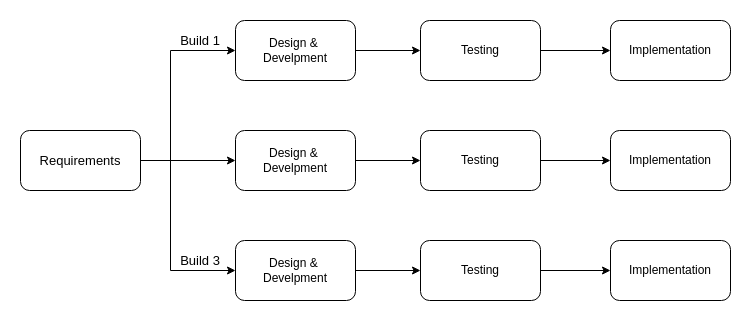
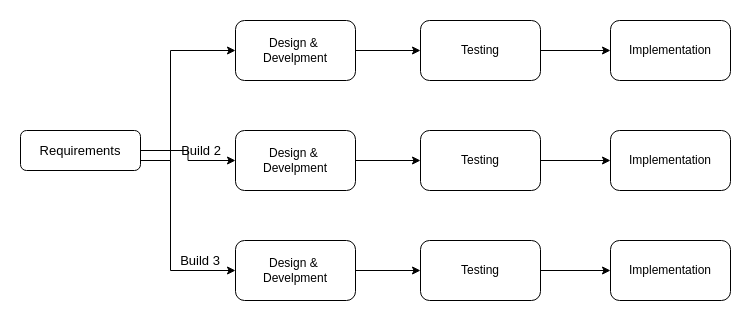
(201, 41) -> none
none -> (202, 151)
(81, 161) -> (81, 151)
